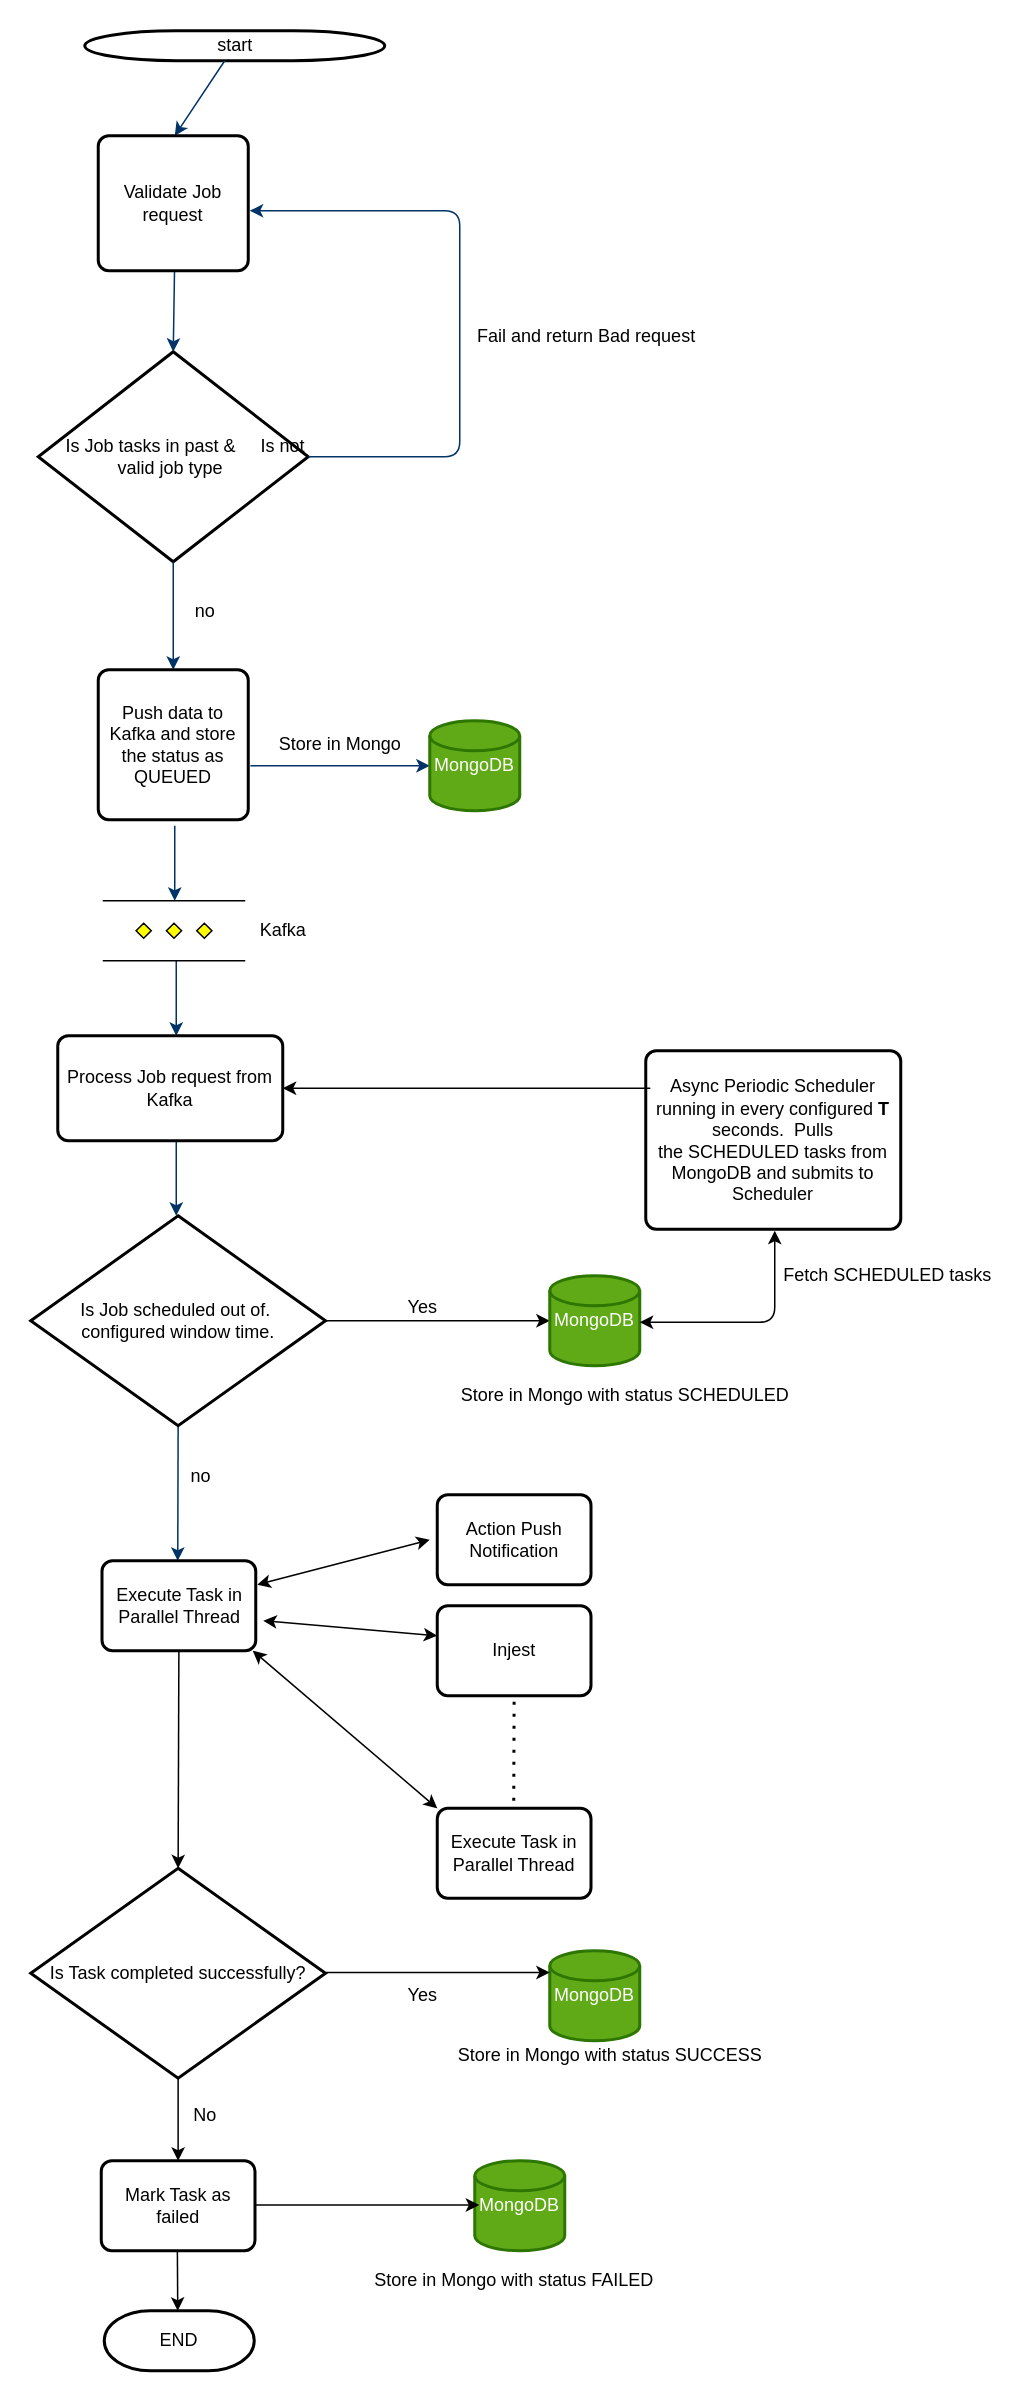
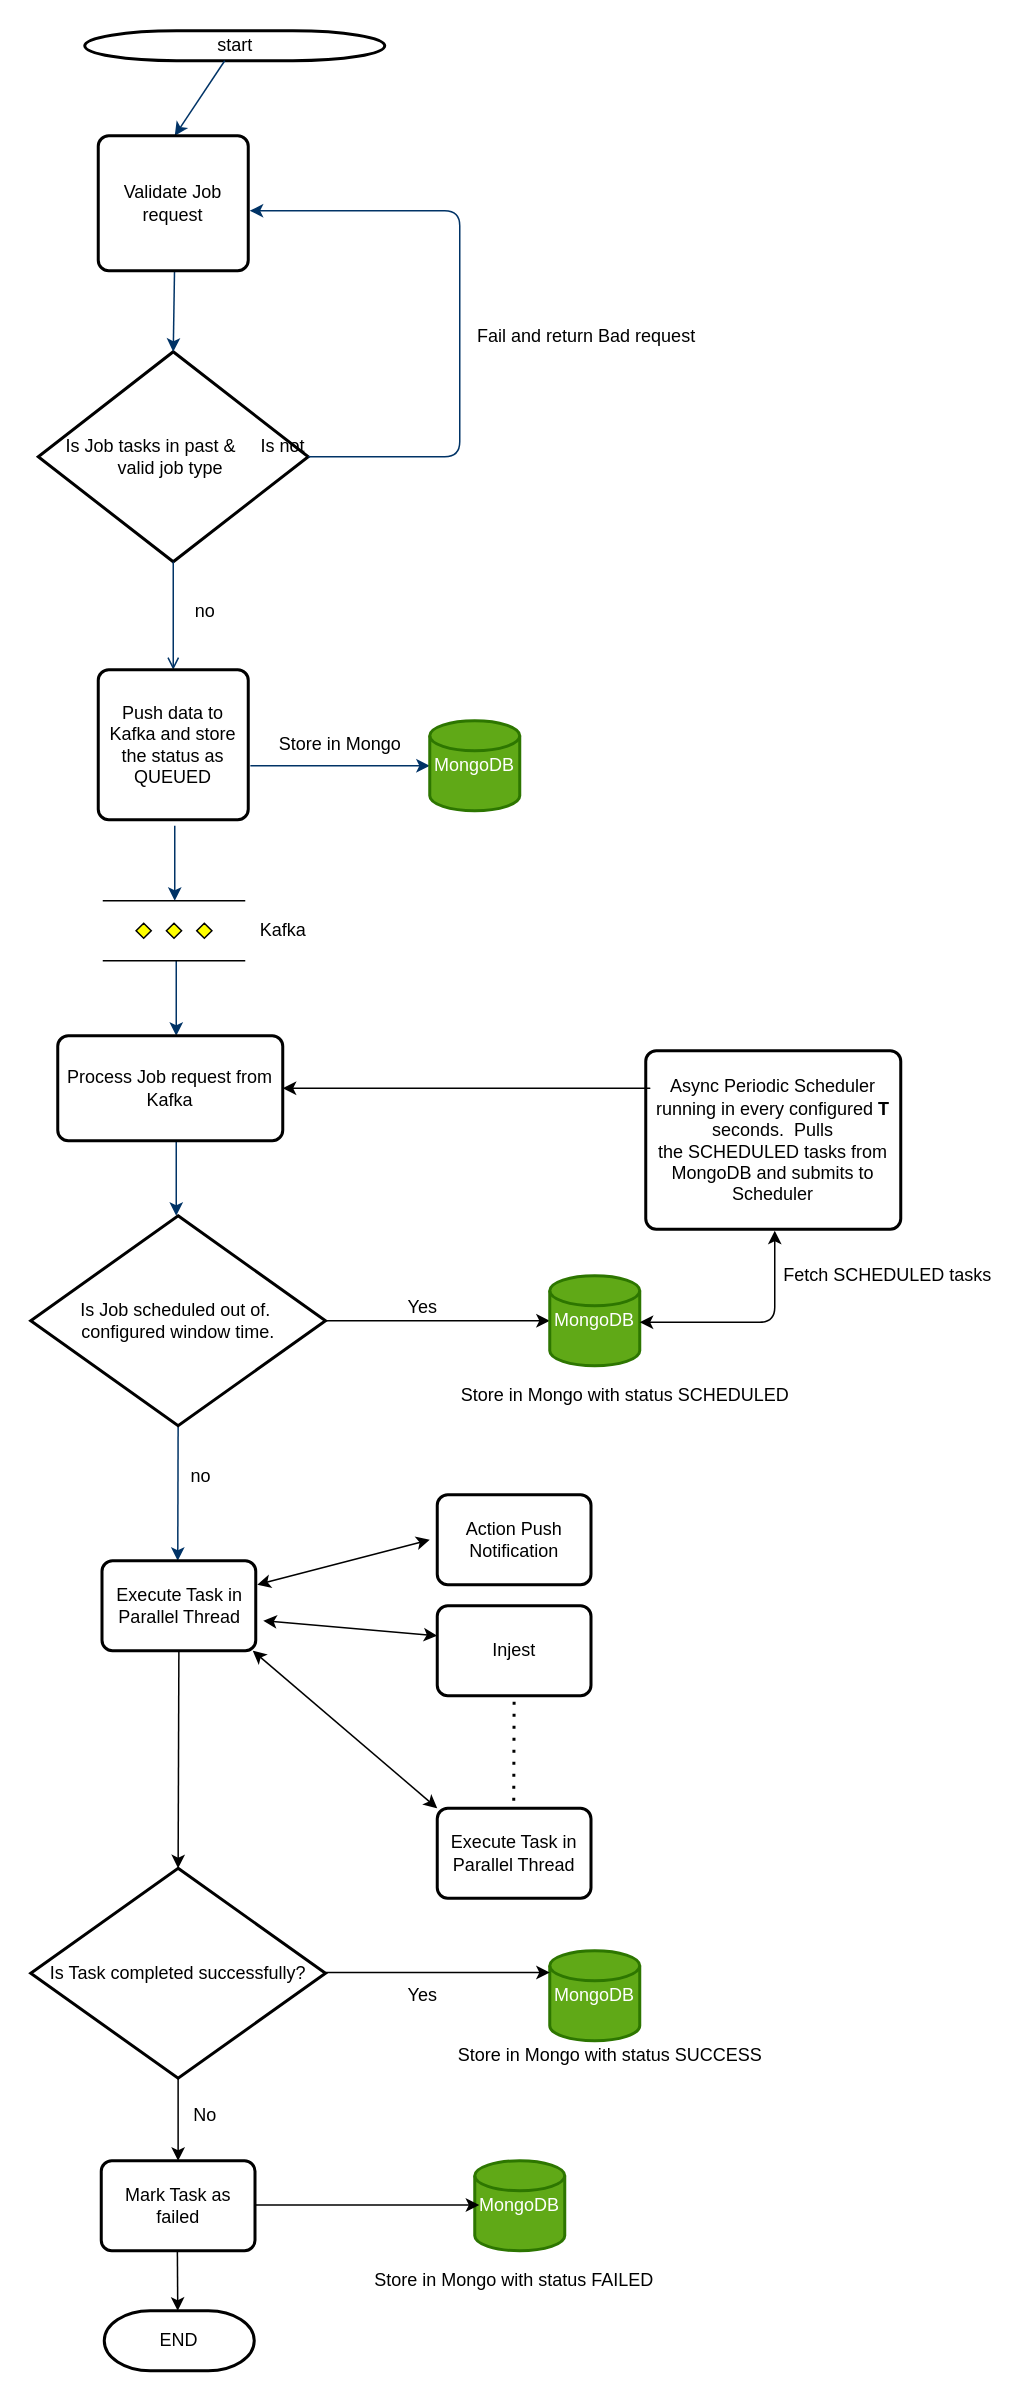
(173, 658) -> (173, 660)
